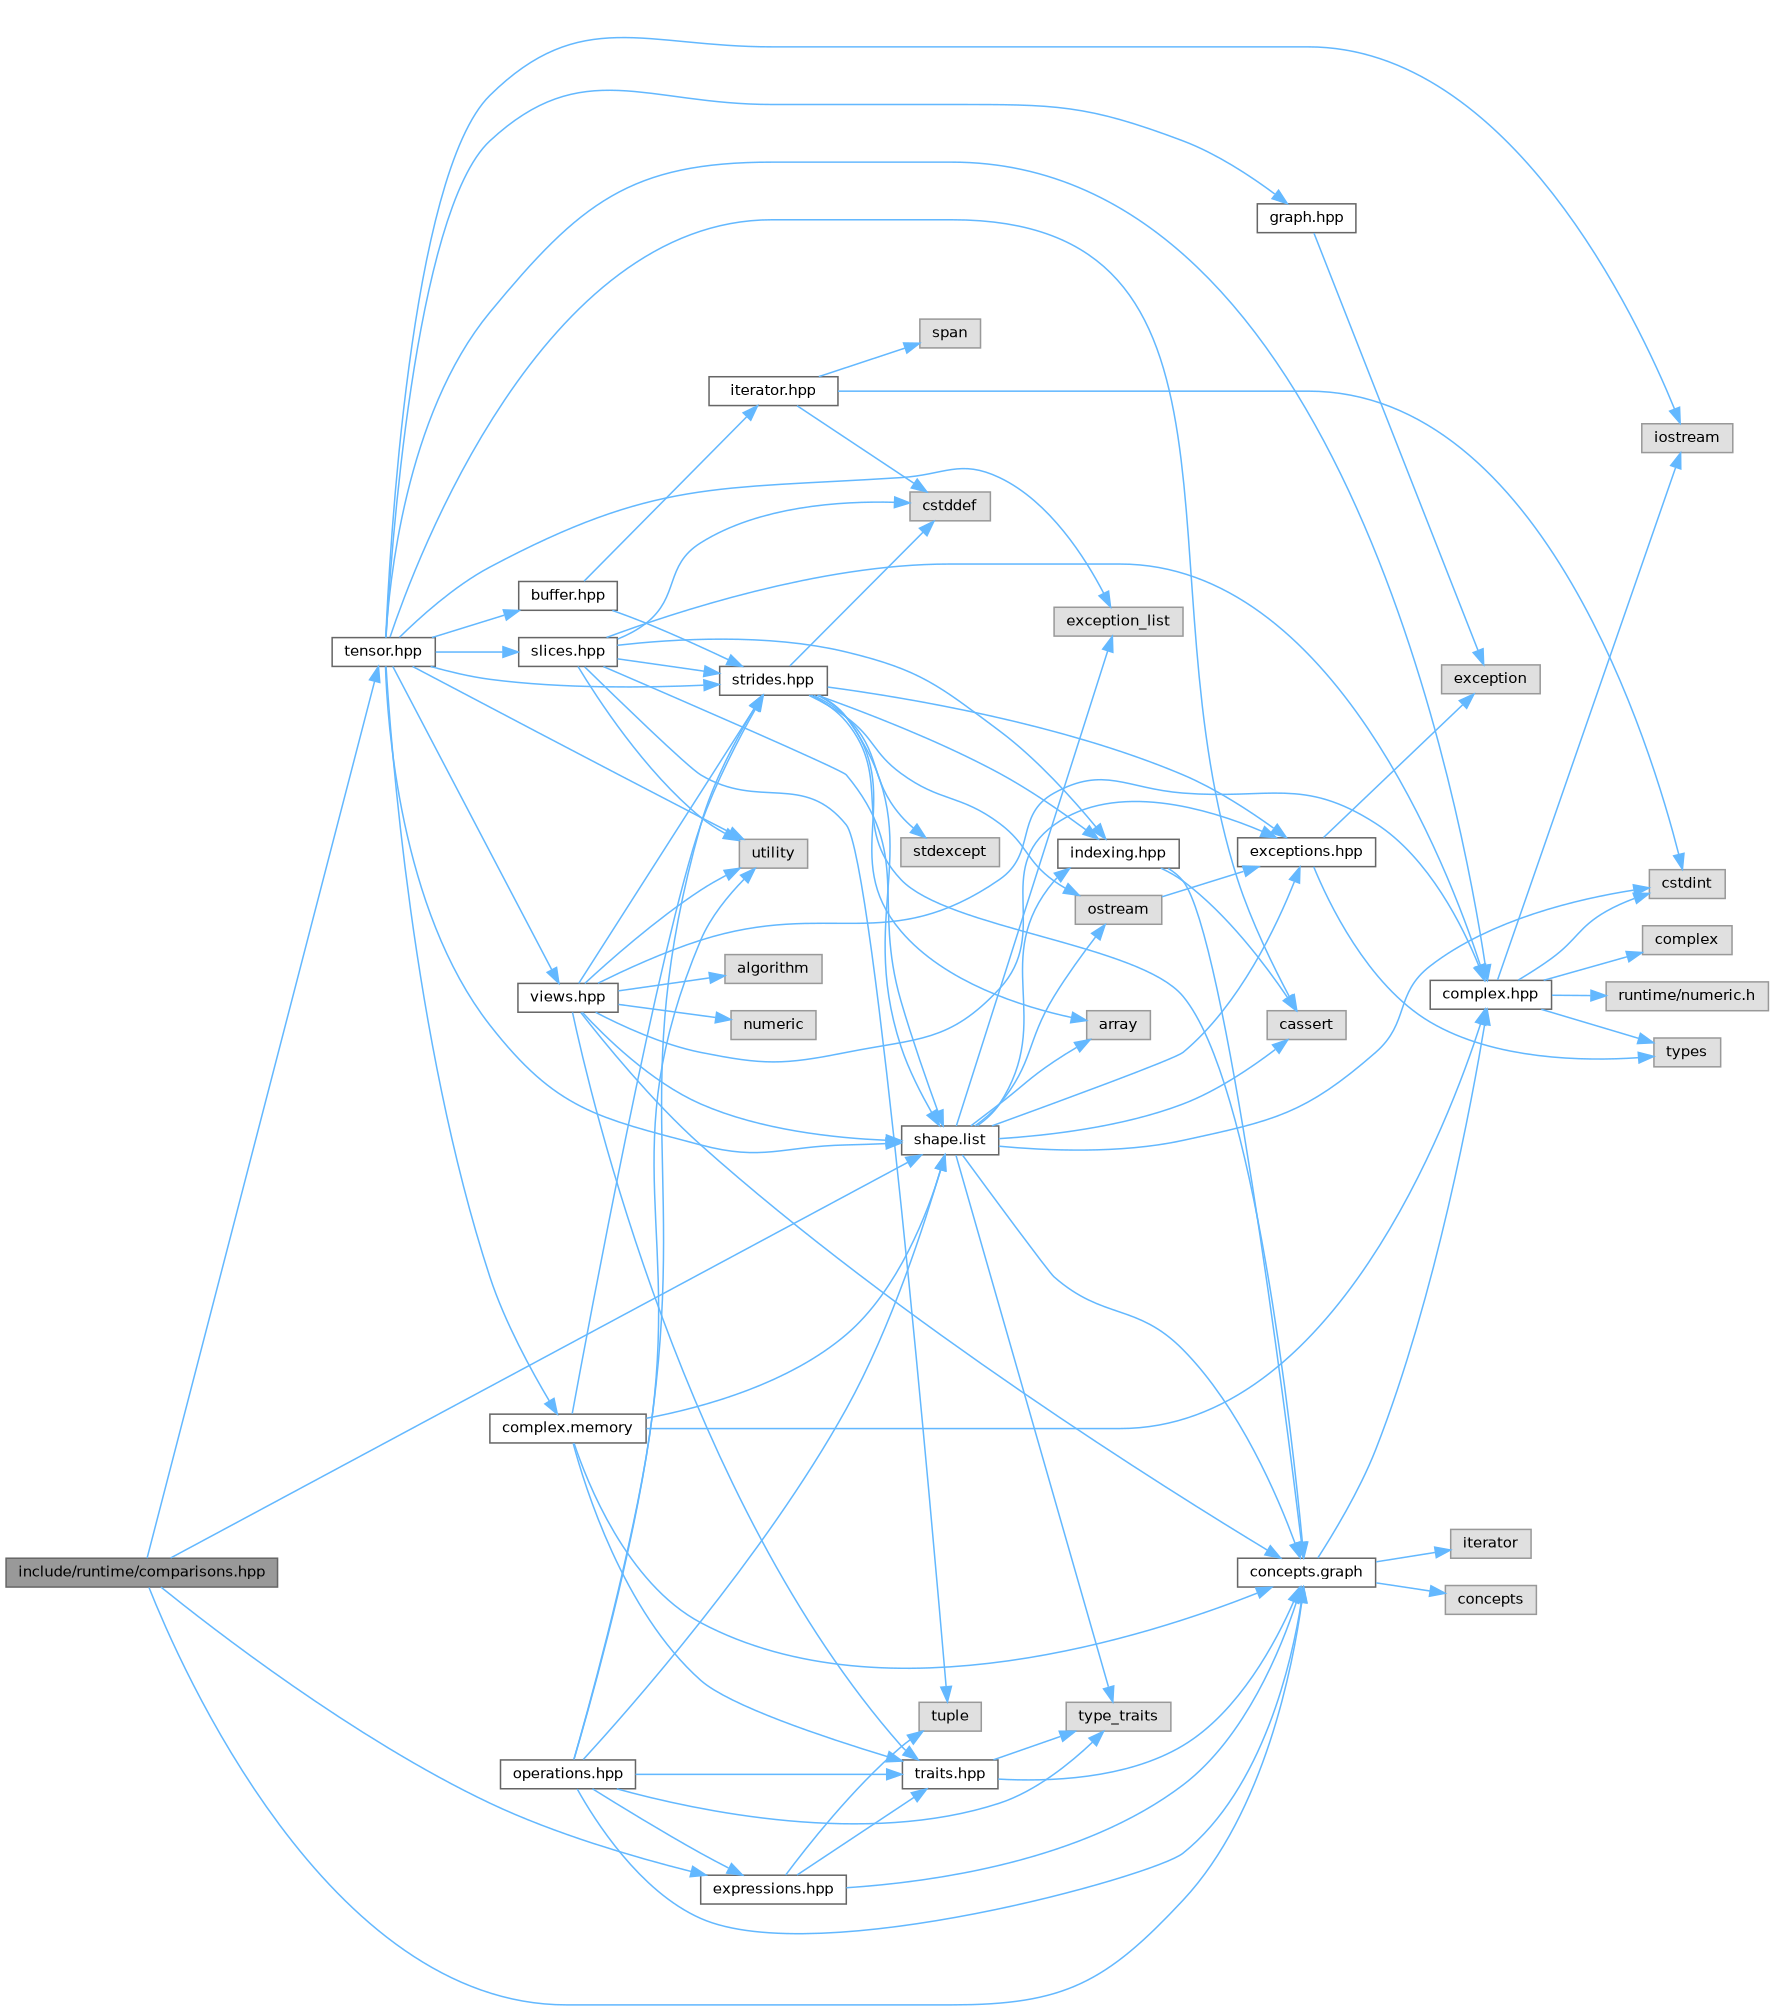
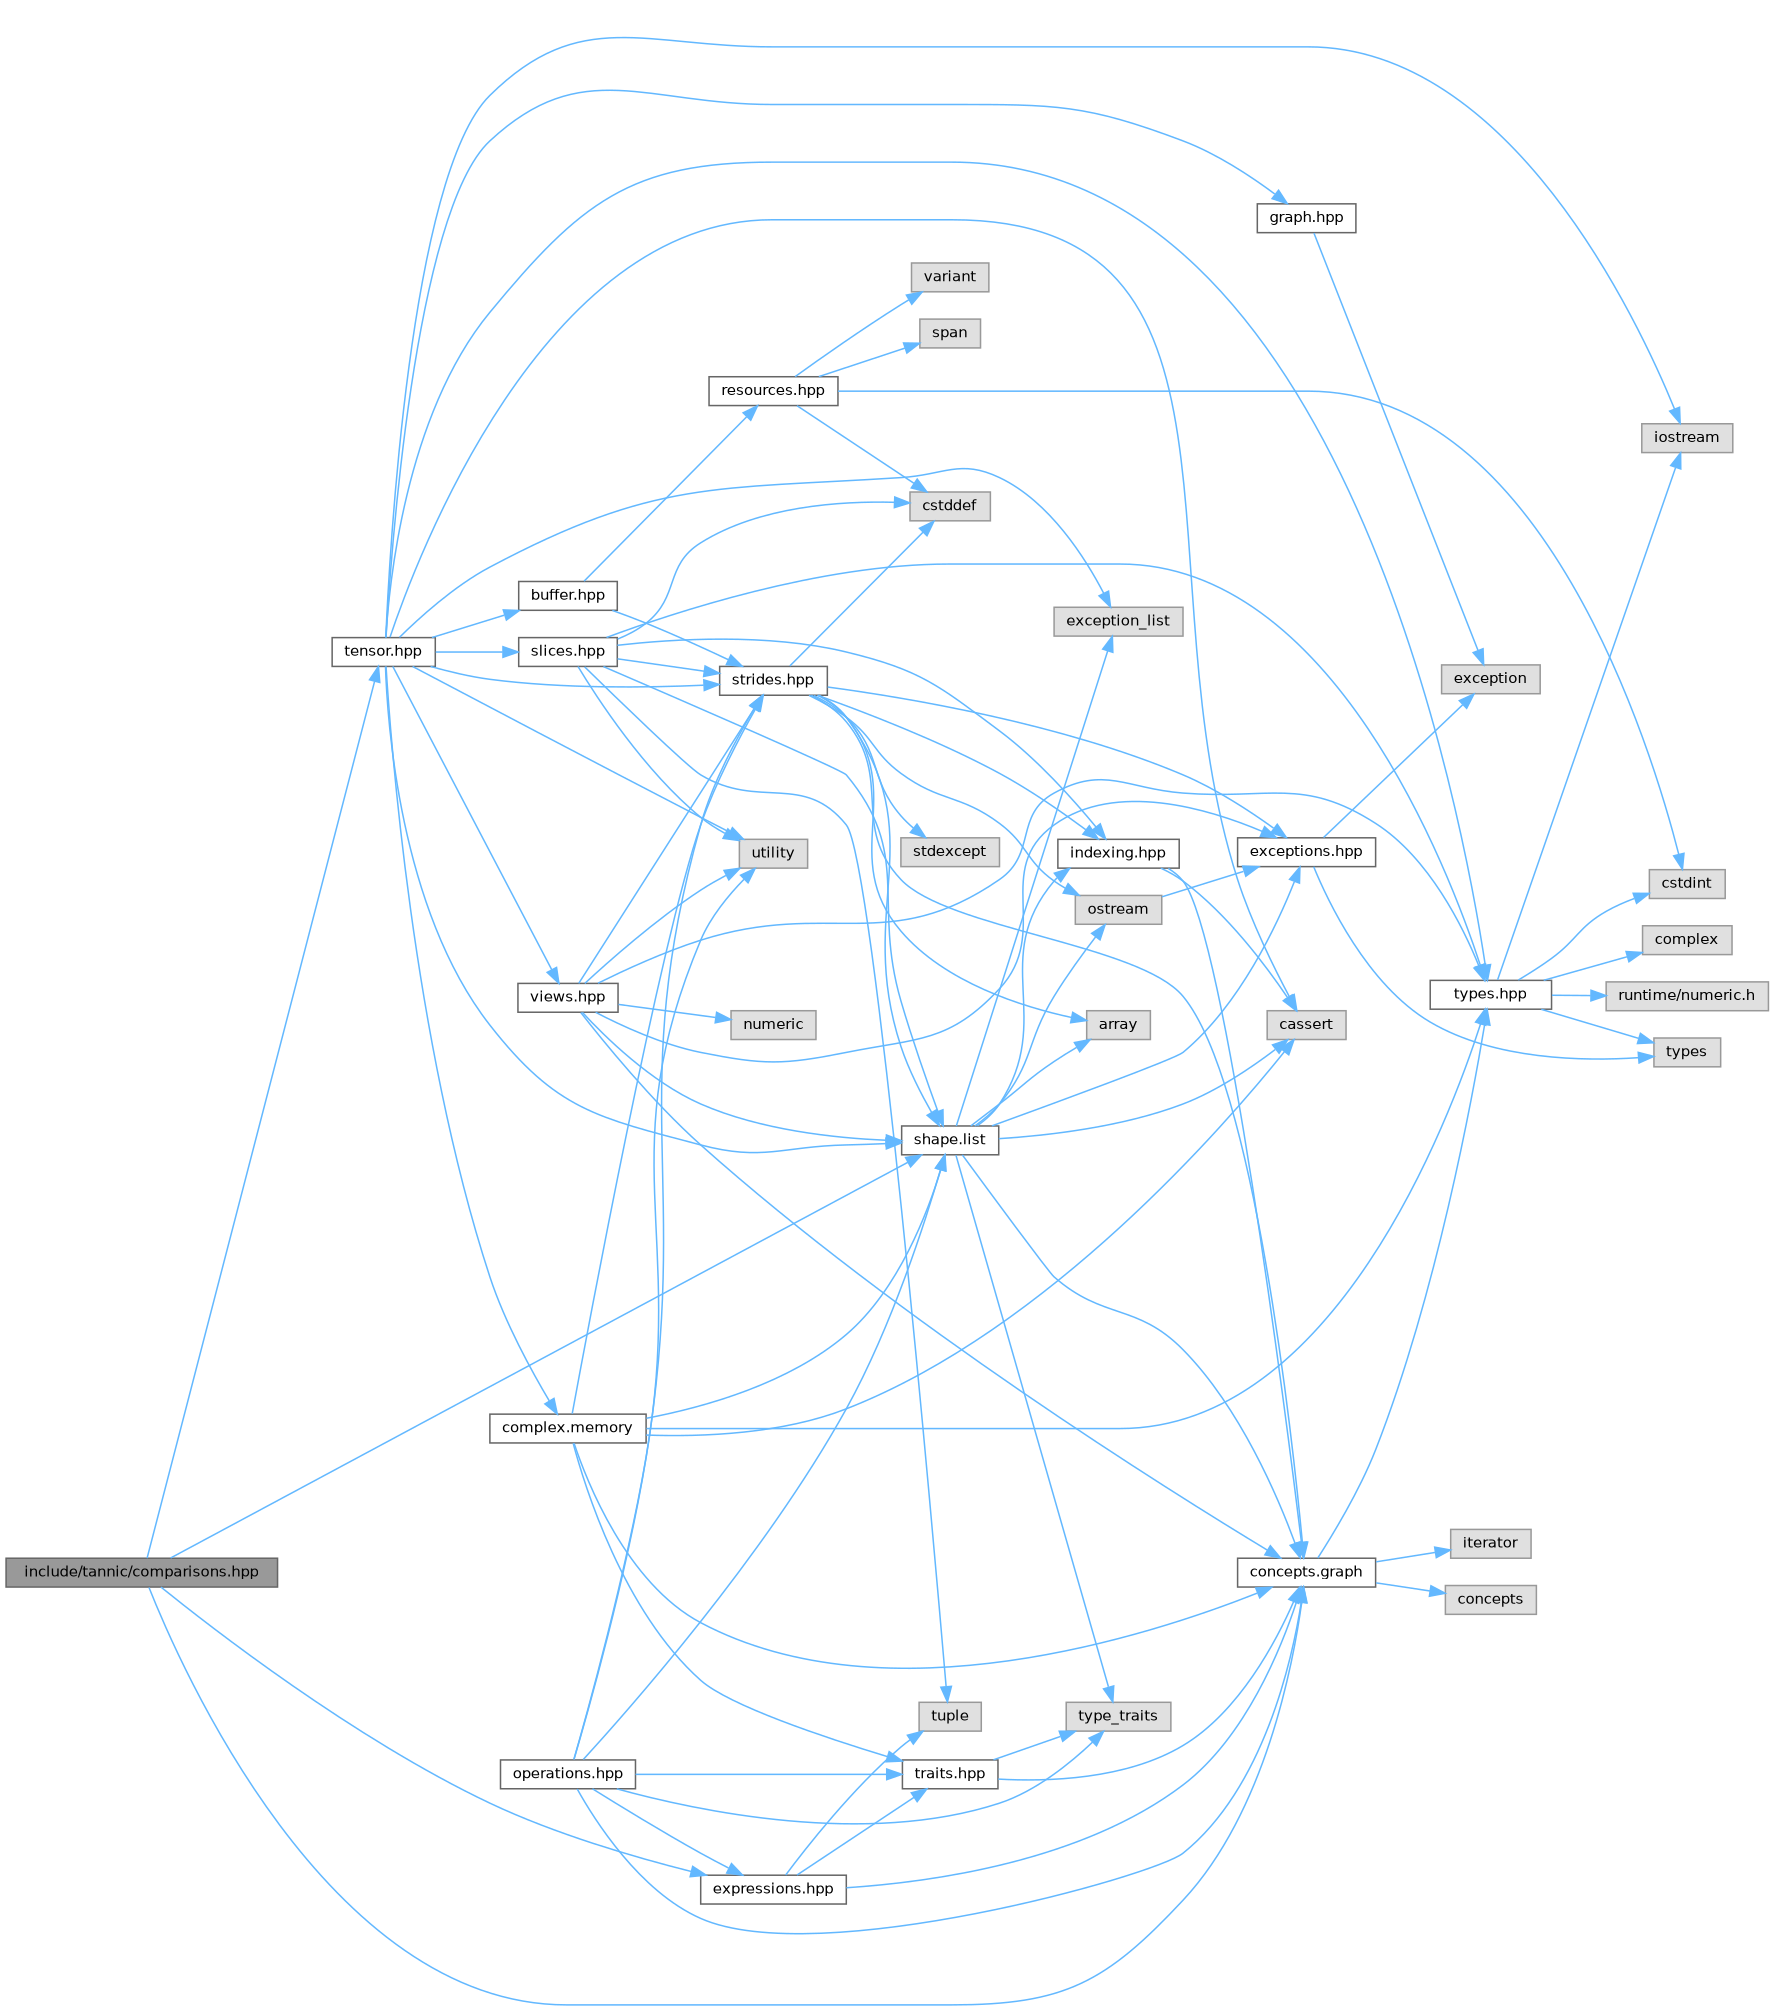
none -> (950, 277)
(774, 391) -> (774, 391)
(774, 969) -> none
(1491, 995) -> (1491, 995)
(1346, 1077) -> none
none -> (991, 1331)
(689, 1383) -> none
(142, 1573) -> (142, 1573)
